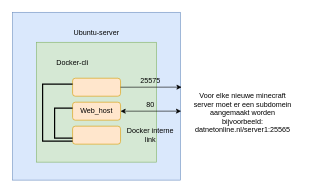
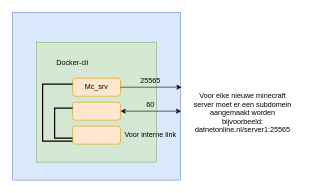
(96, 33) -> none
(150, 81) -> (150, 81)
none -> (96, 87)
(150, 105) -> (150, 105)
(96, 111) -> none
(150, 135) -> (150, 135)
